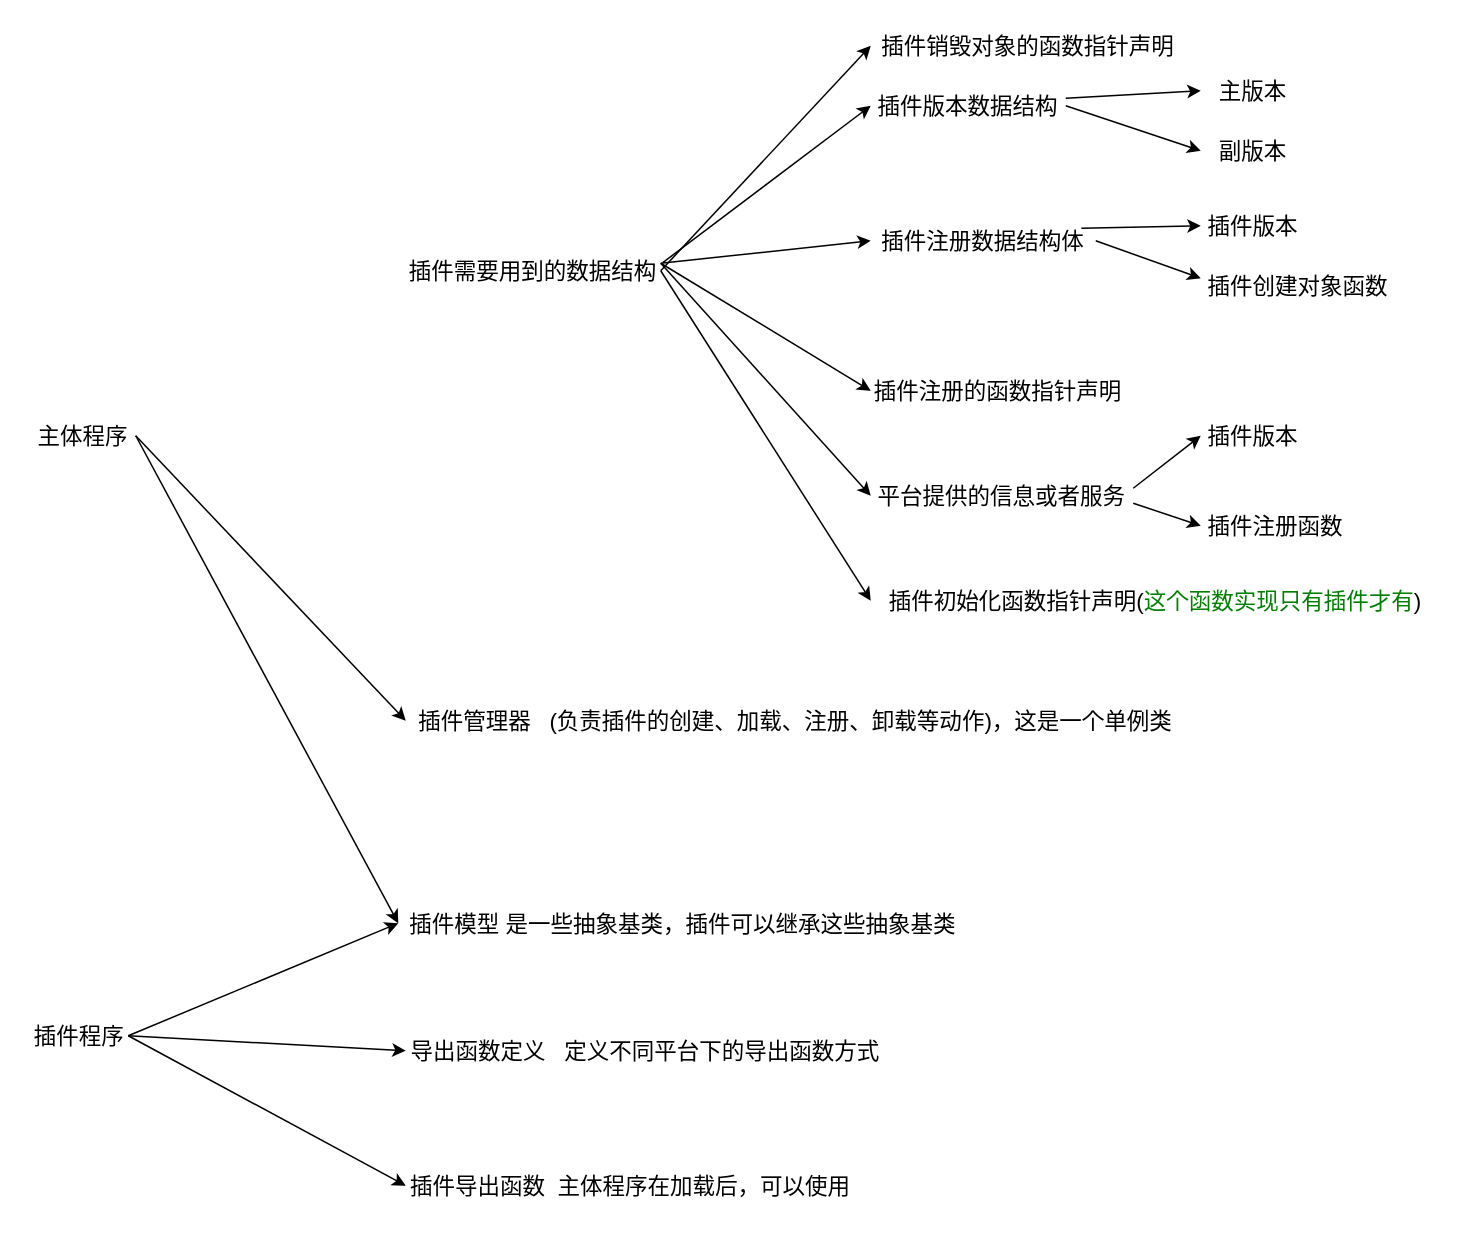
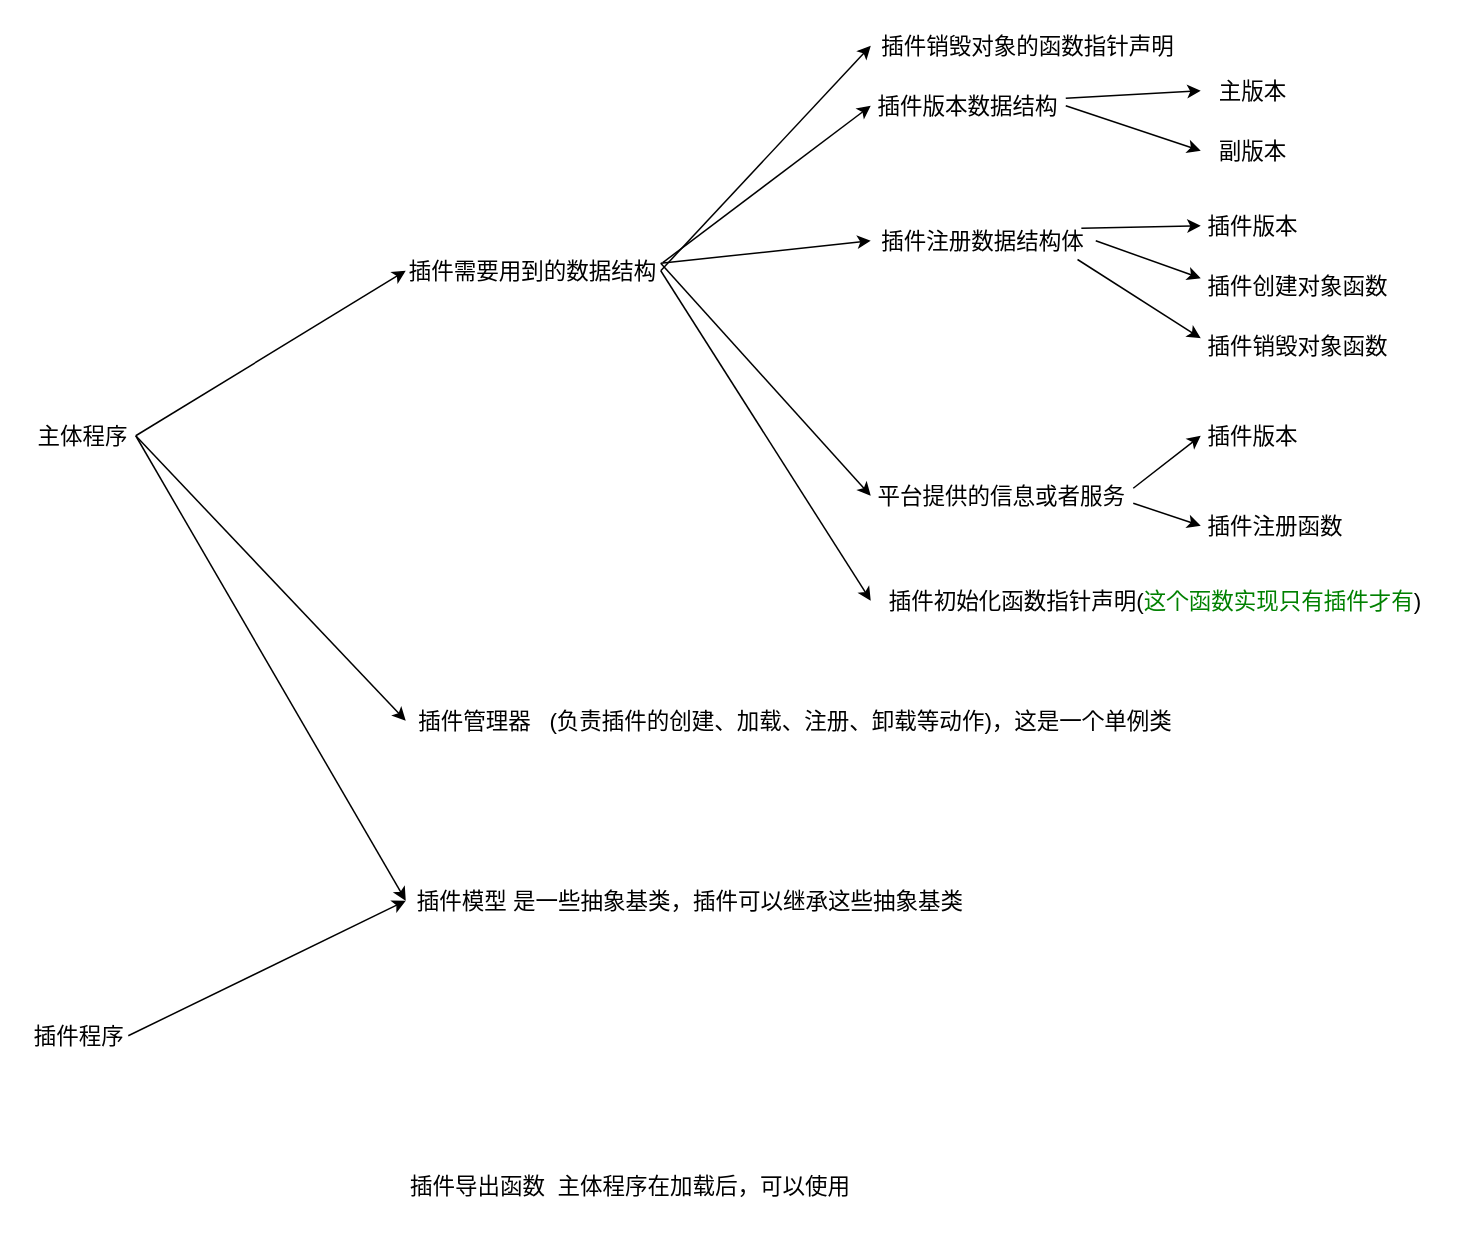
none -> (1135, 296)
(764, 326) -> none
none -> (1298, 346)
none -> (268, 355)
(998, 391) -> none
(683, 923) -> (691, 901)
(265, 1043) -> none
(646, 1051) -> none
(264, 1109) -> none
